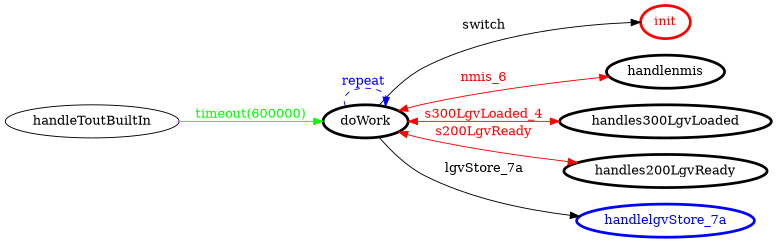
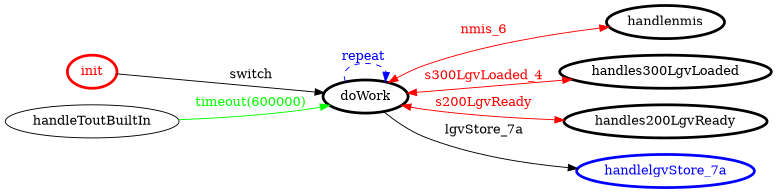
(496, 41) -> (216, 83)
